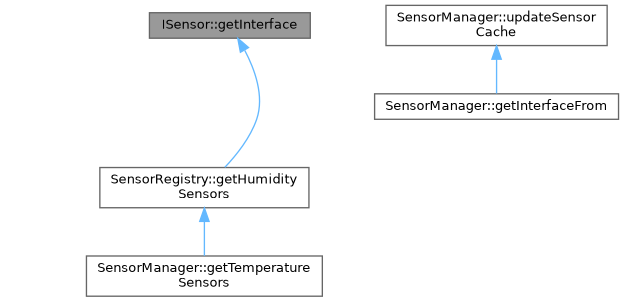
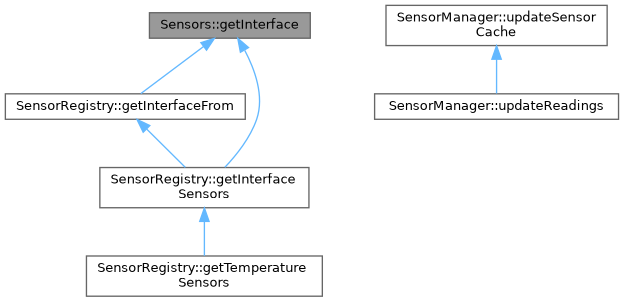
(230, 25) -> (230, 25)
none -> (125, 107)
(497, 107) -> (497, 107)
(204, 188) -> (204, 188)
(204, 276) -> (204, 276)
